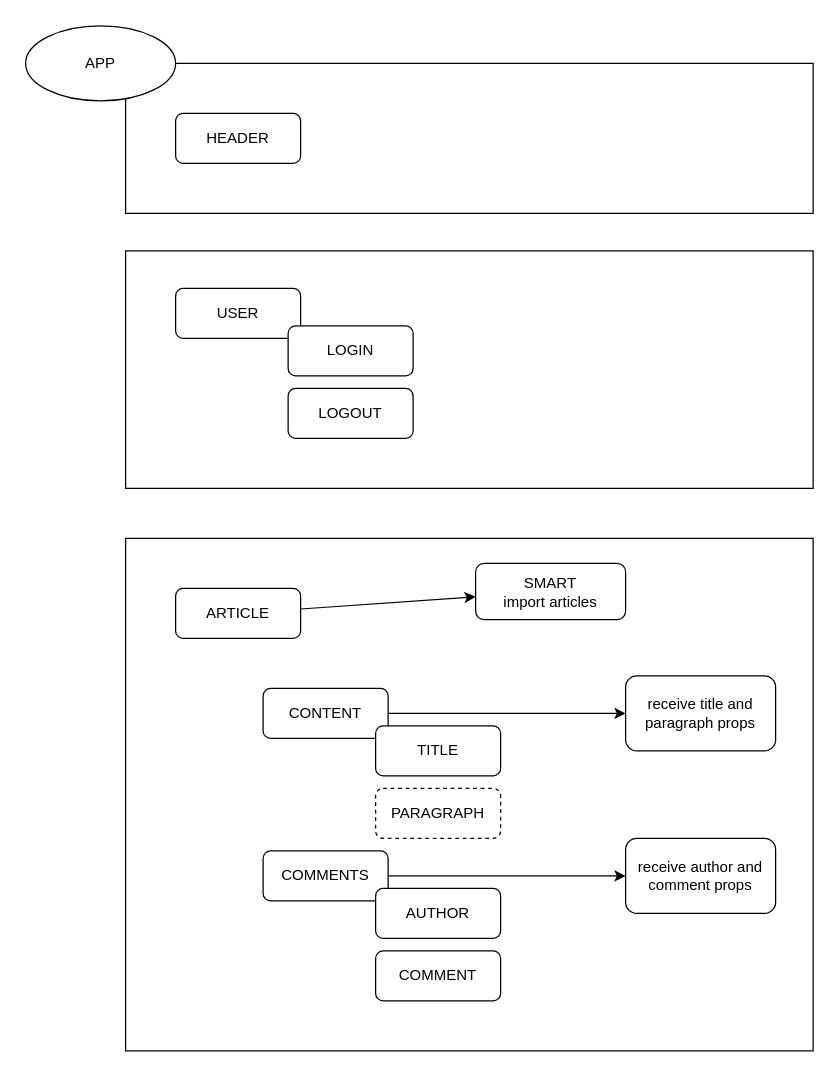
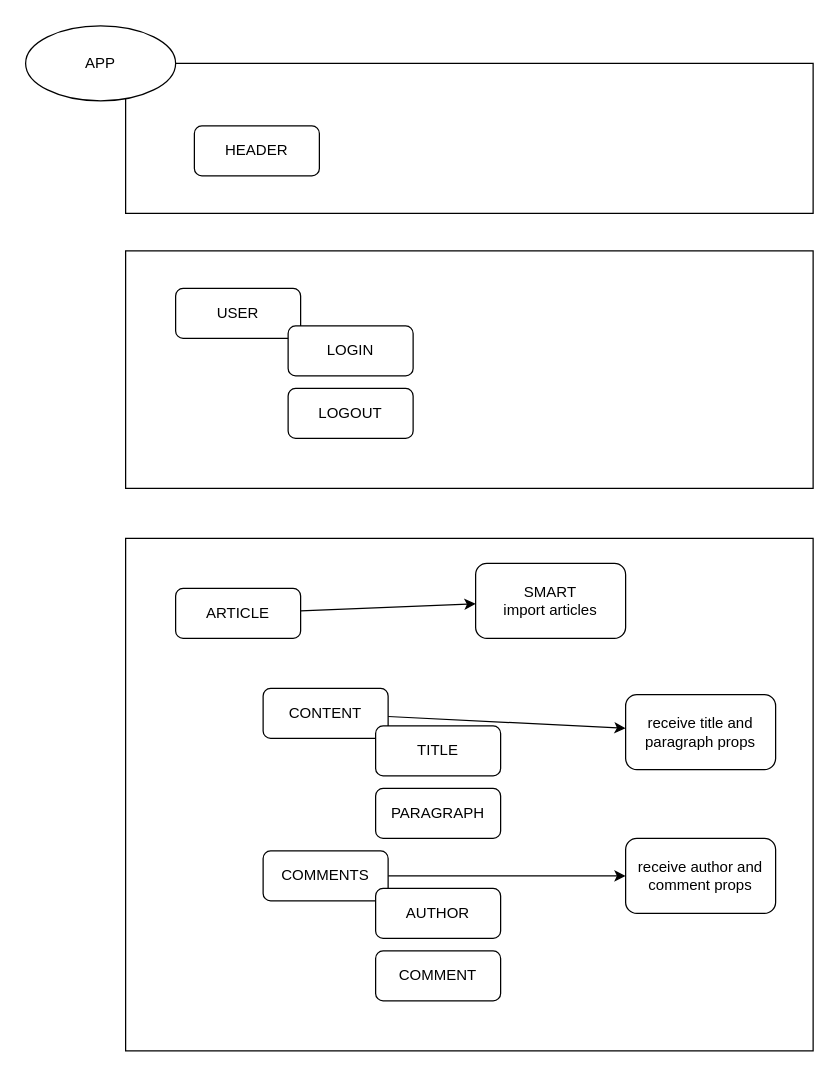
(238, 138) -> (257, 151)
(551, 591) -> (551, 601)
(701, 713) -> (701, 732)
(438, 813) -> (438, 813)
